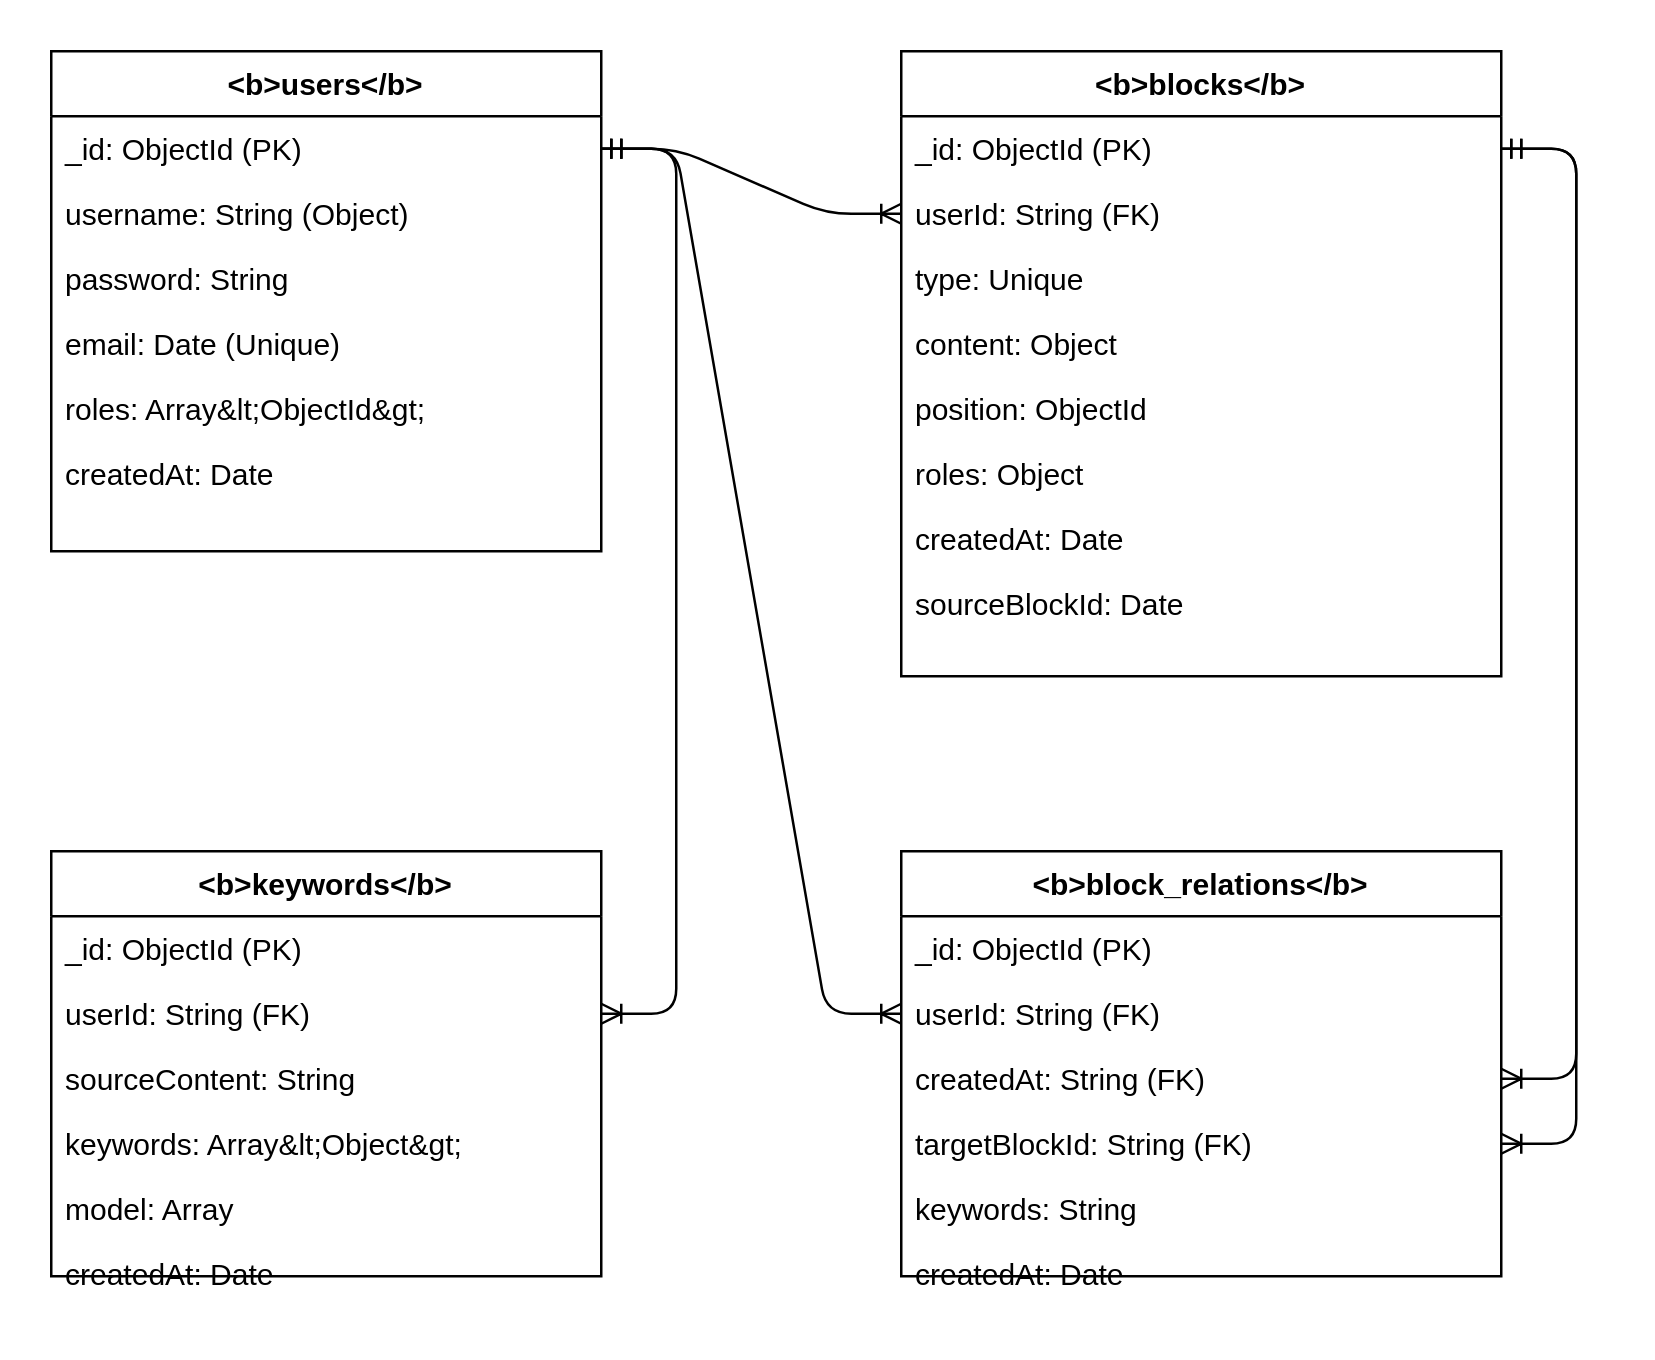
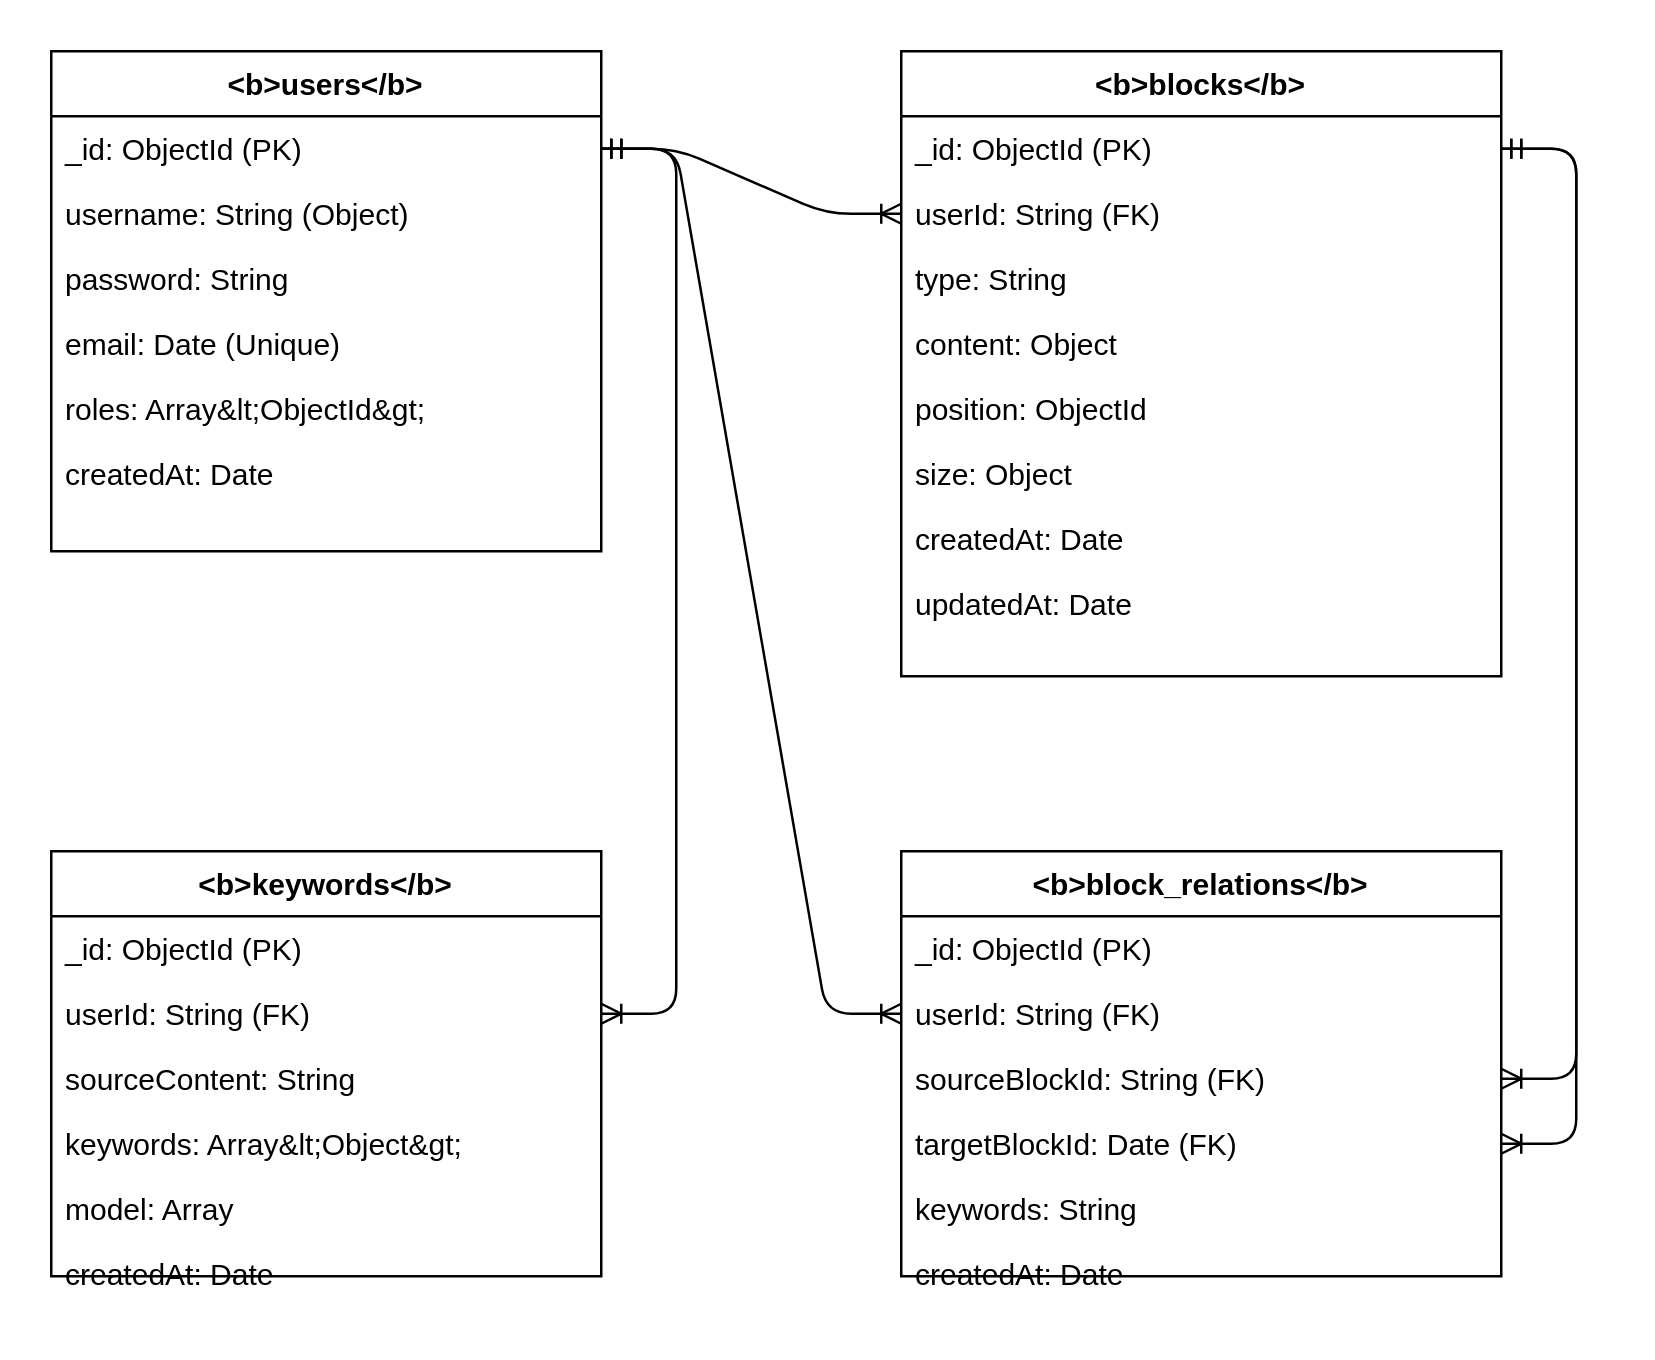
(1004, 280) -> (1004, 280)
(1013, 475) -> (1004, 475)
(1063, 605) -> (1033, 605)
(1084, 1080) -> (1114, 1080)
(1114, 1145) -> (1101, 1145)
